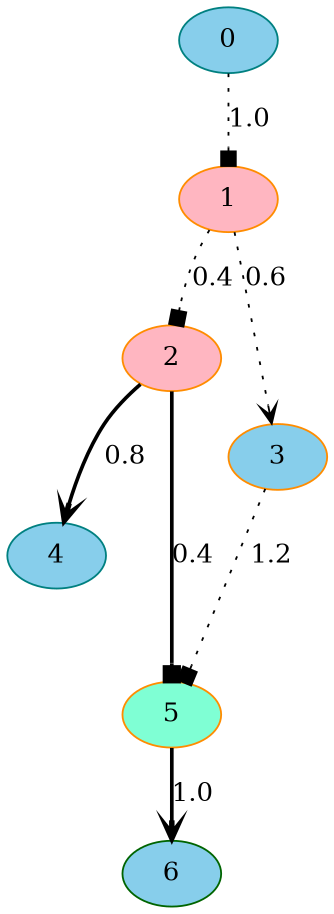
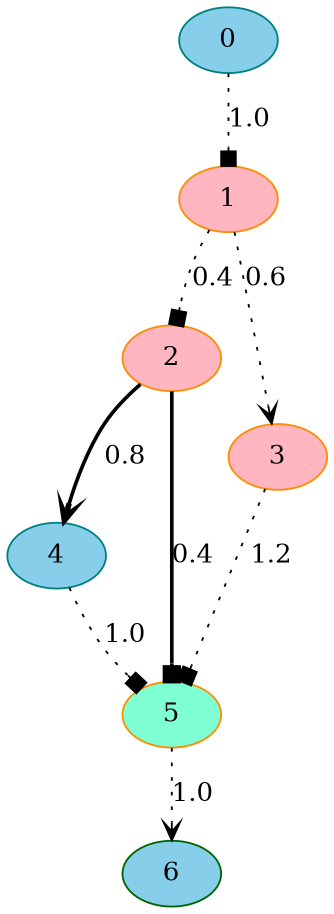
(278, 457) -> (278, 457)
none -> (94, 634)
(172, 785) -> (172, 785)
